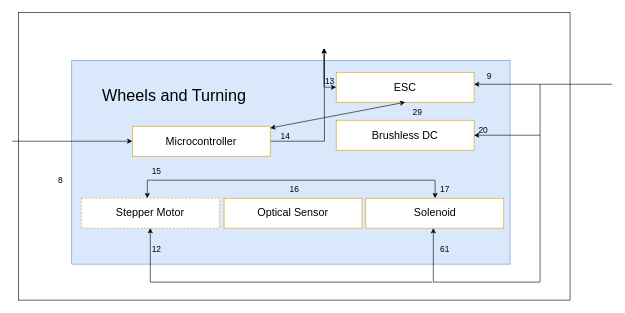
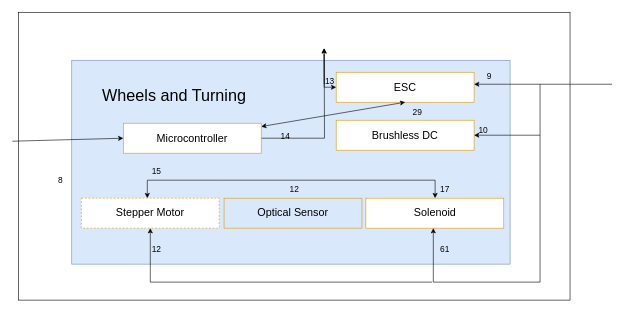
(484, 129) -> (484, 129)
(201, 141) -> (192, 138)
(295, 189) -> (295, 189)
(293, 213) -> (293, 213)
